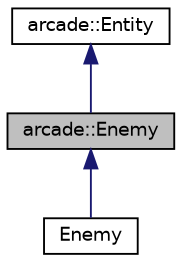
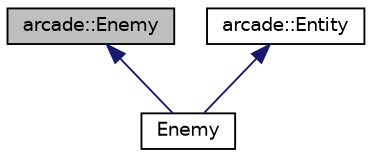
(91, 88) -> (230, 86)
